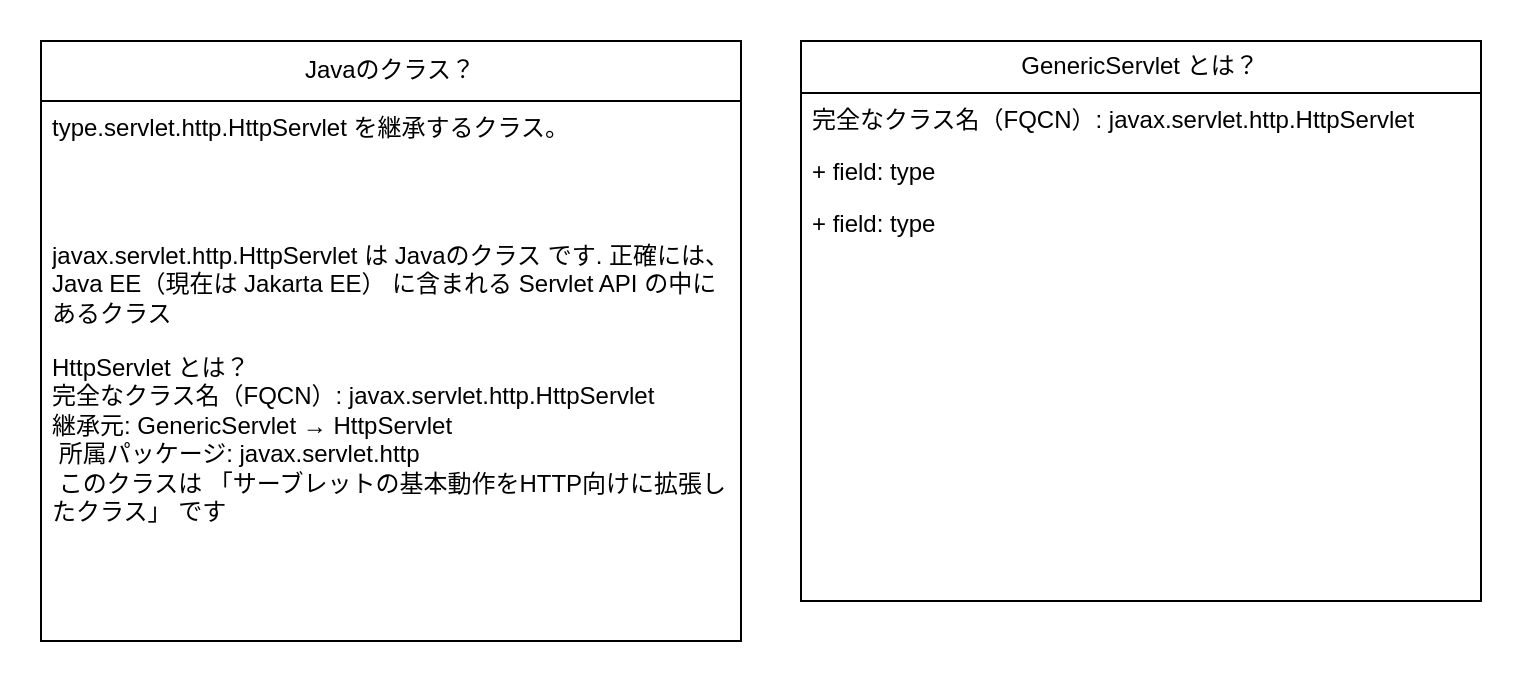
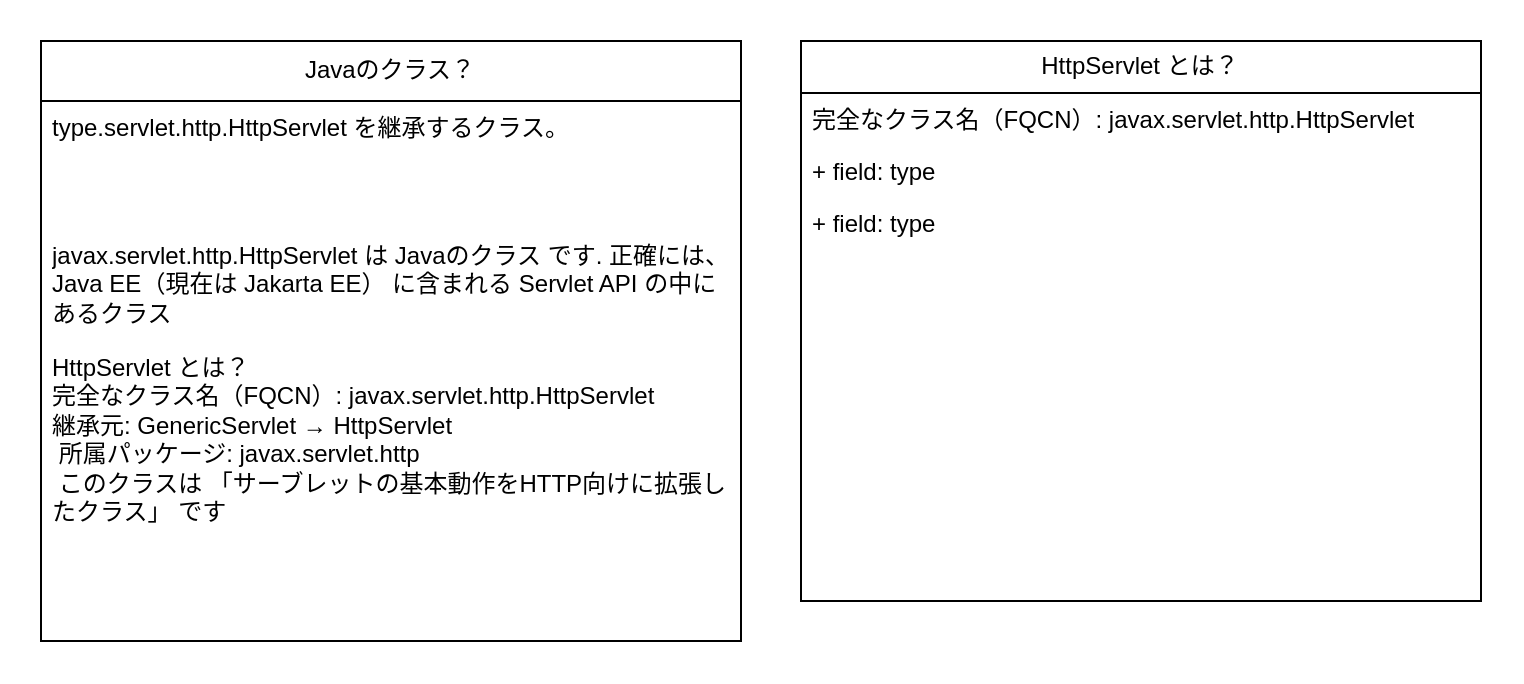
(1141, 67) -> (1141, 67)
